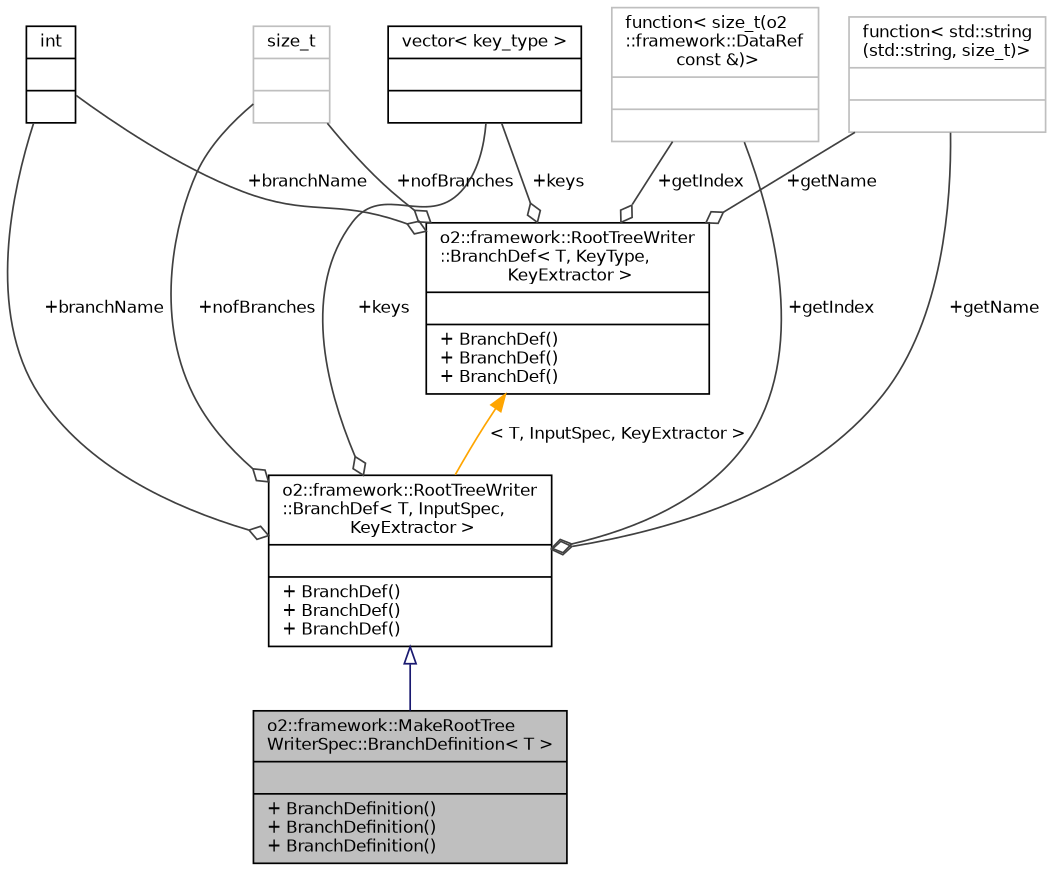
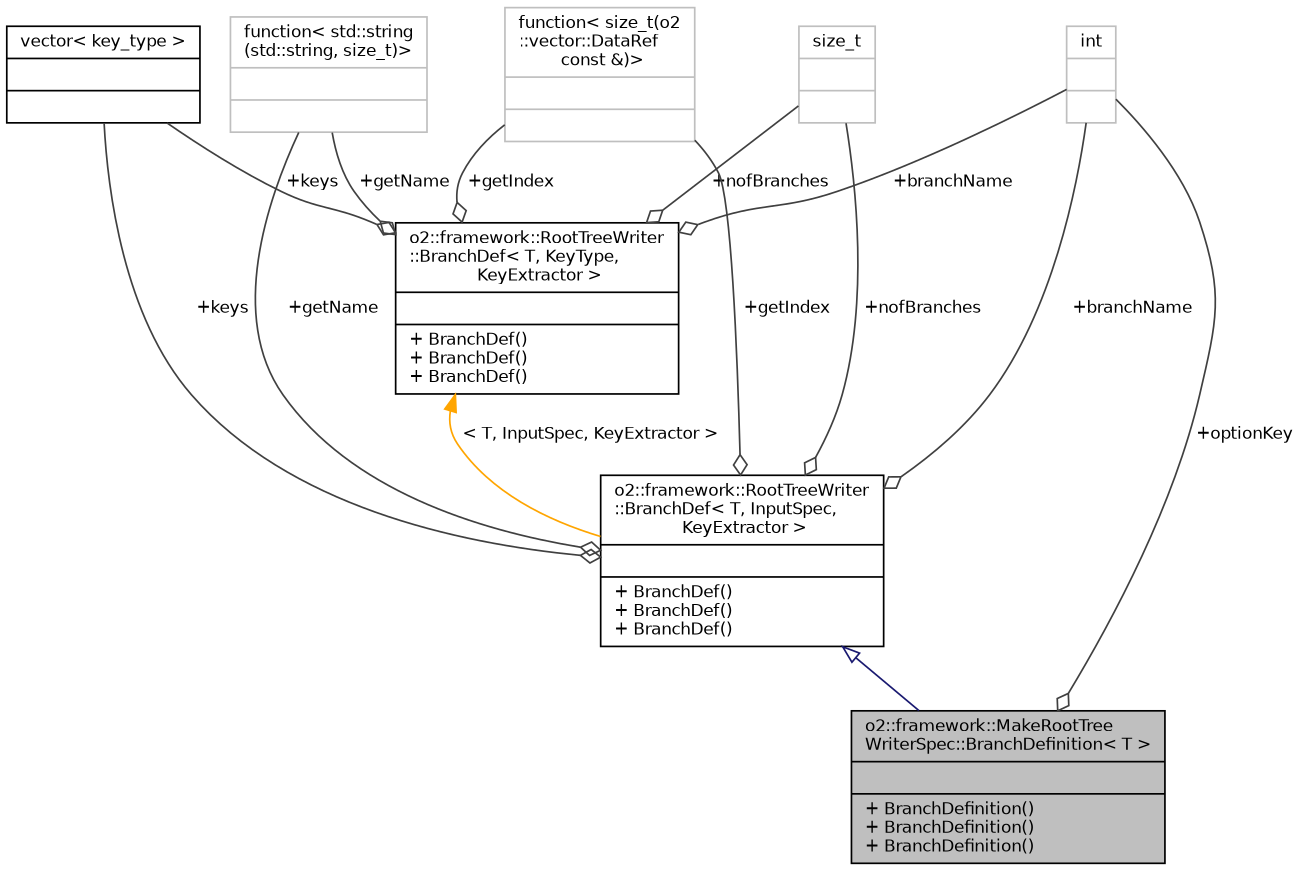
(715, 42) -> (589, 42)
(51, 75) -> (1091, 75)
none -> (1200, 395)
